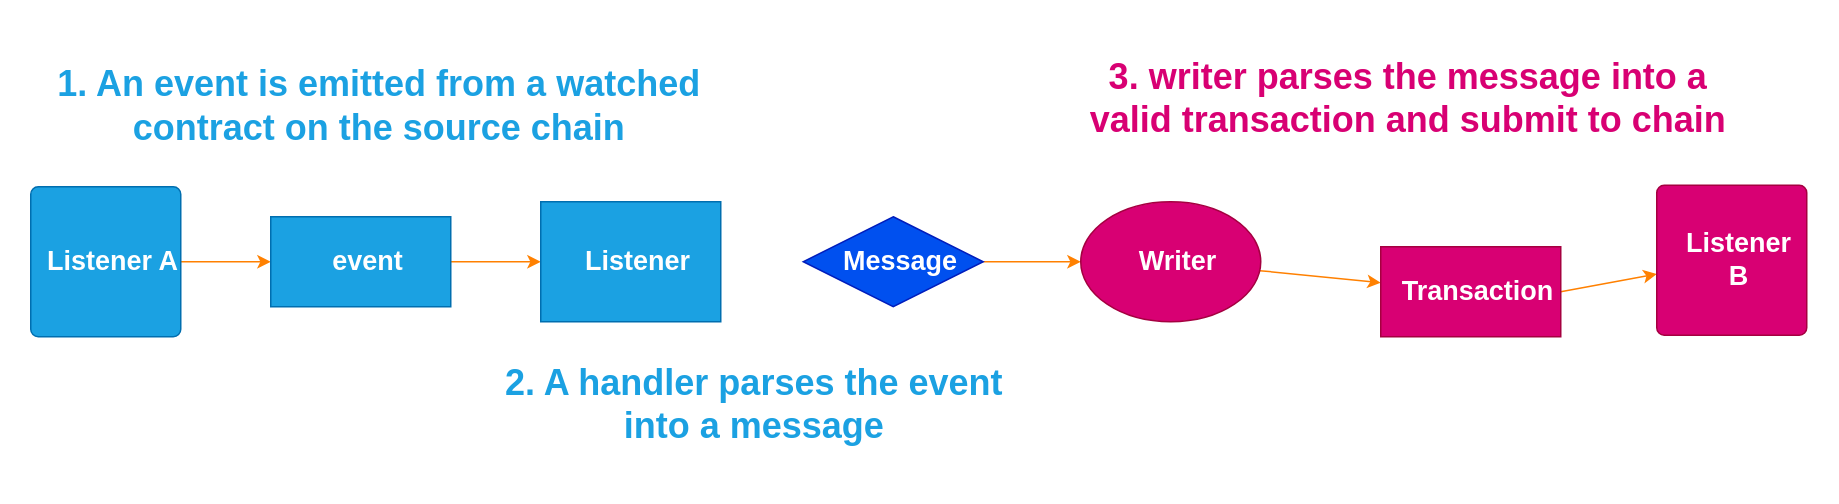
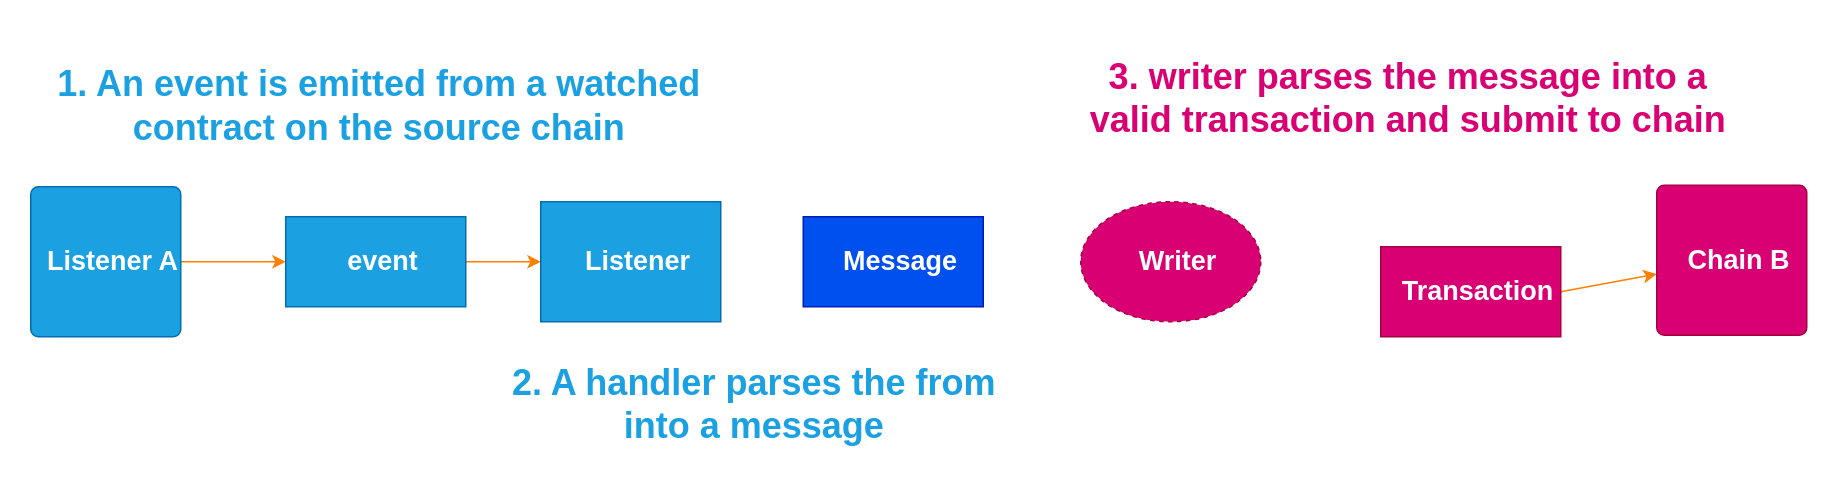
(1739, 260) -> (1739, 260)
(361, 262) -> (376, 262)
(893, 262) -> (893, 262)
(1027, 262) -> none
(1171, 262) -> (1171, 262)
(1316, 276) -> none
(755, 404) -> (755, 404)
